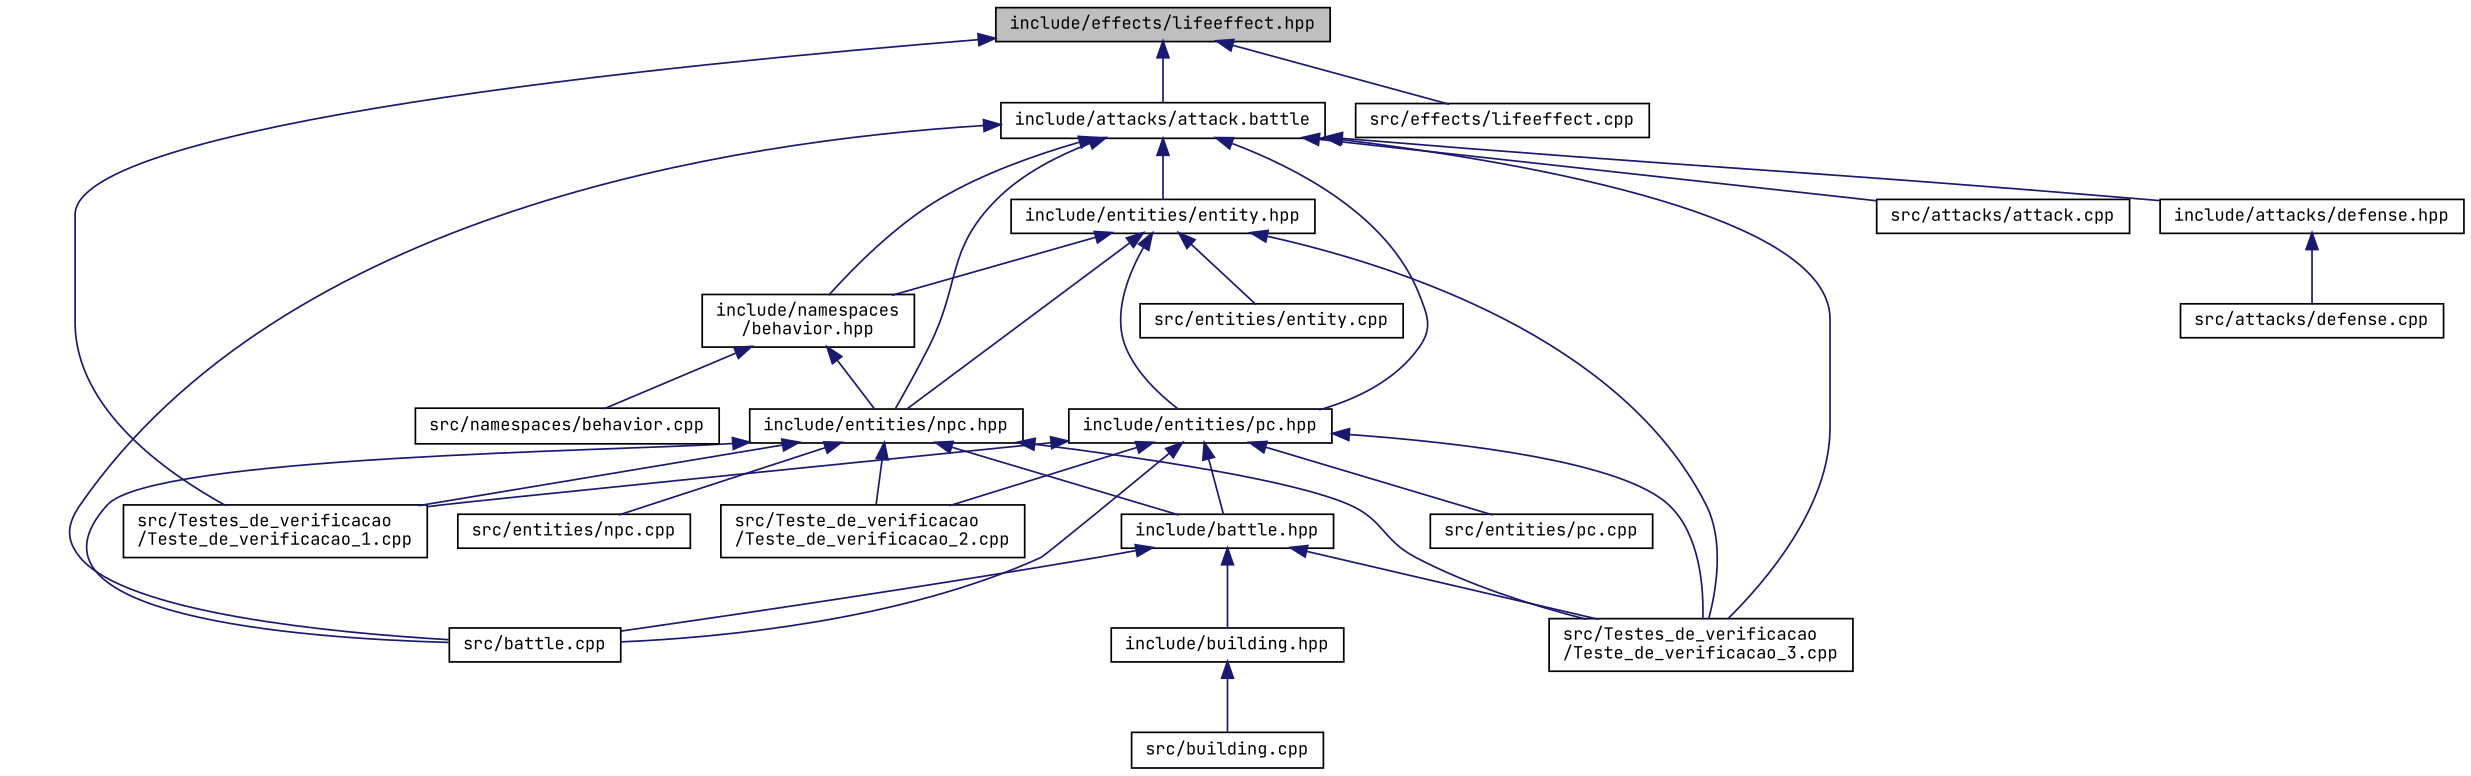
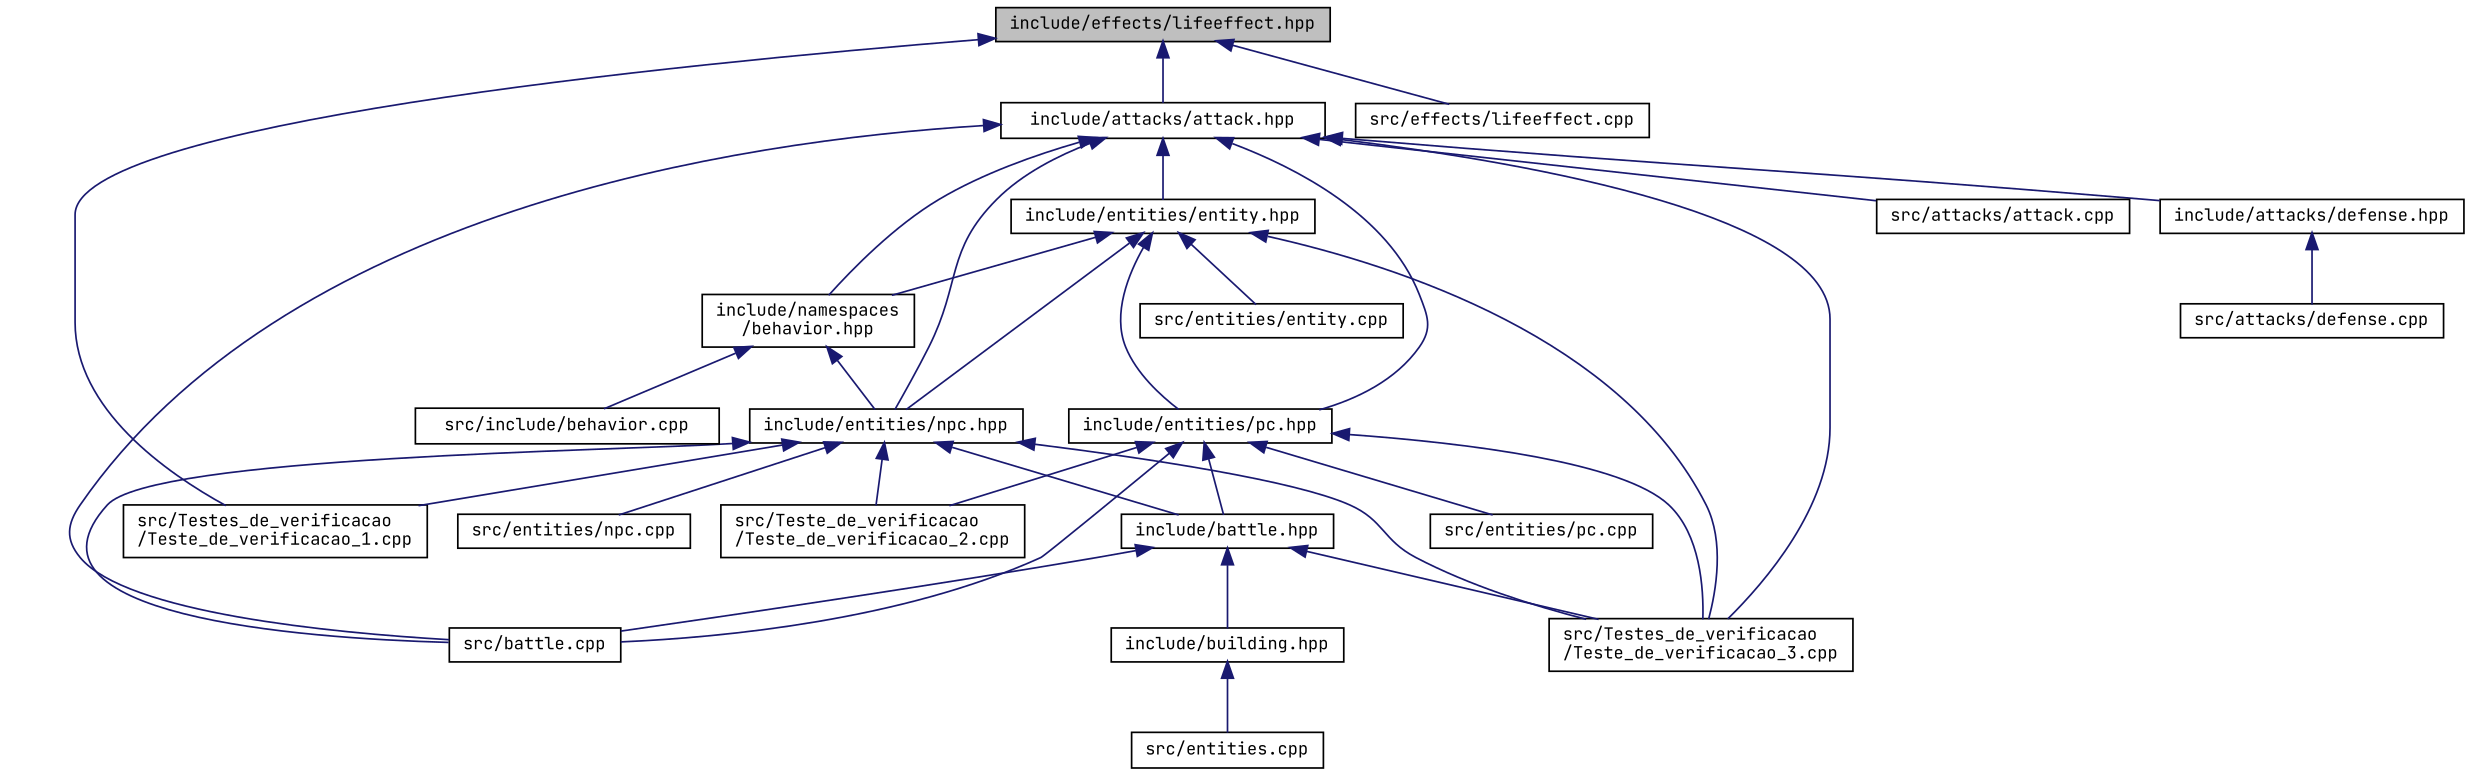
(1163, 121) -> (1163, 121)
(567, 426) -> (567, 426)
(693, 479) -> none
(1227, 750) -> (1227, 750)
